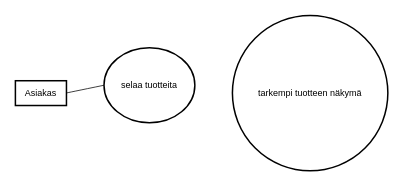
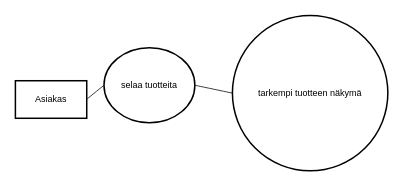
none -> (214, 89)
(41, 93) -> (51, 99)
